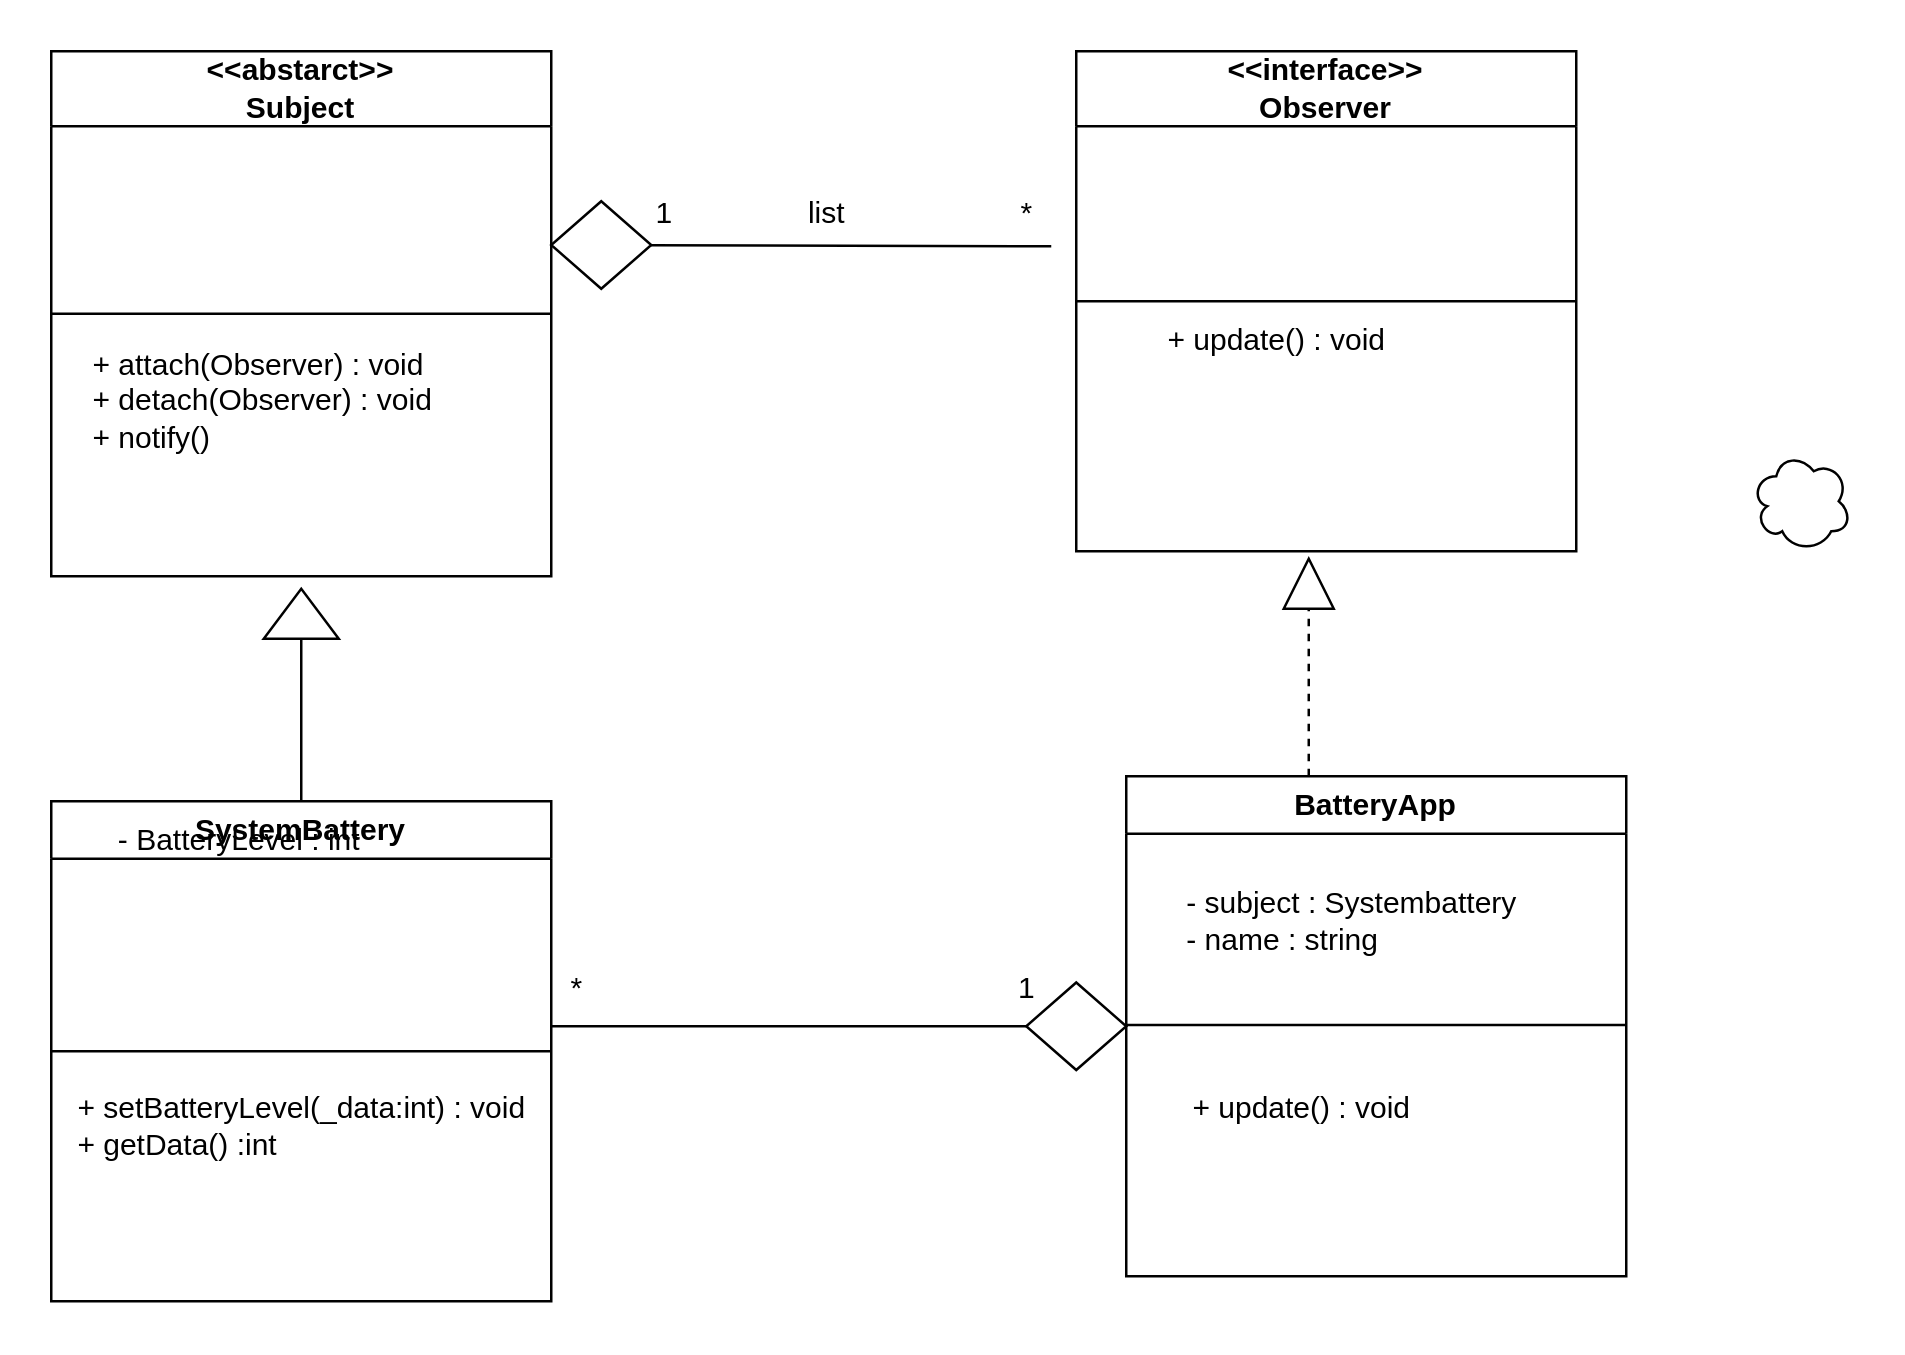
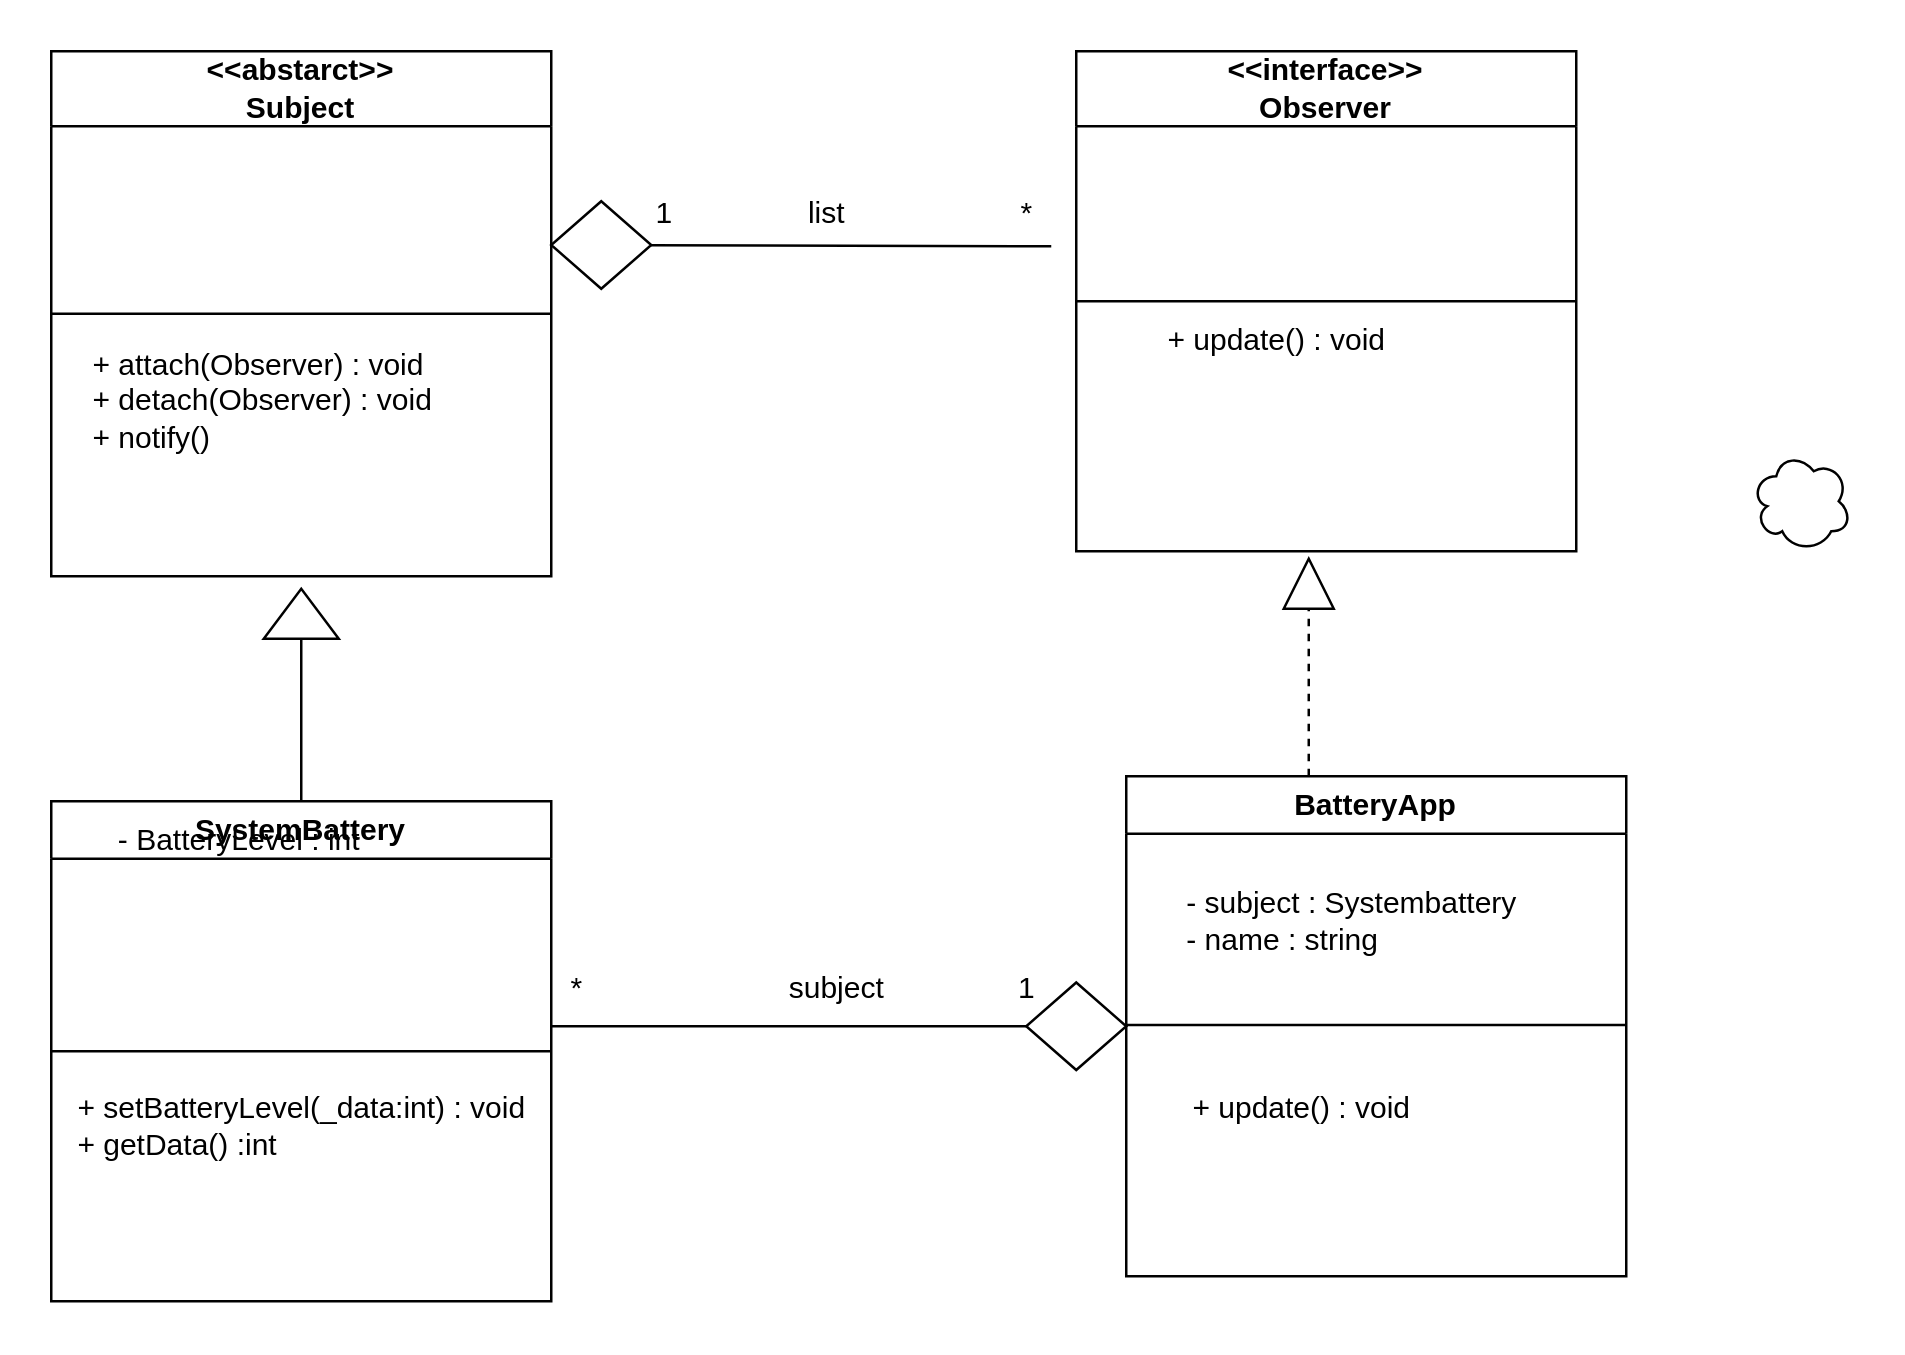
none -> (836, 989)
